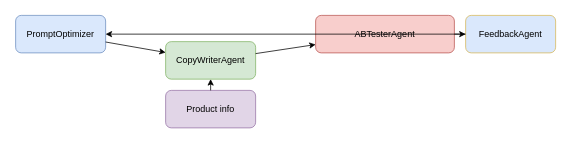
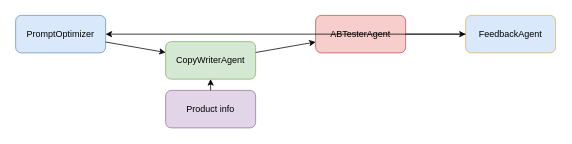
(385, 34) -> (360, 34)
